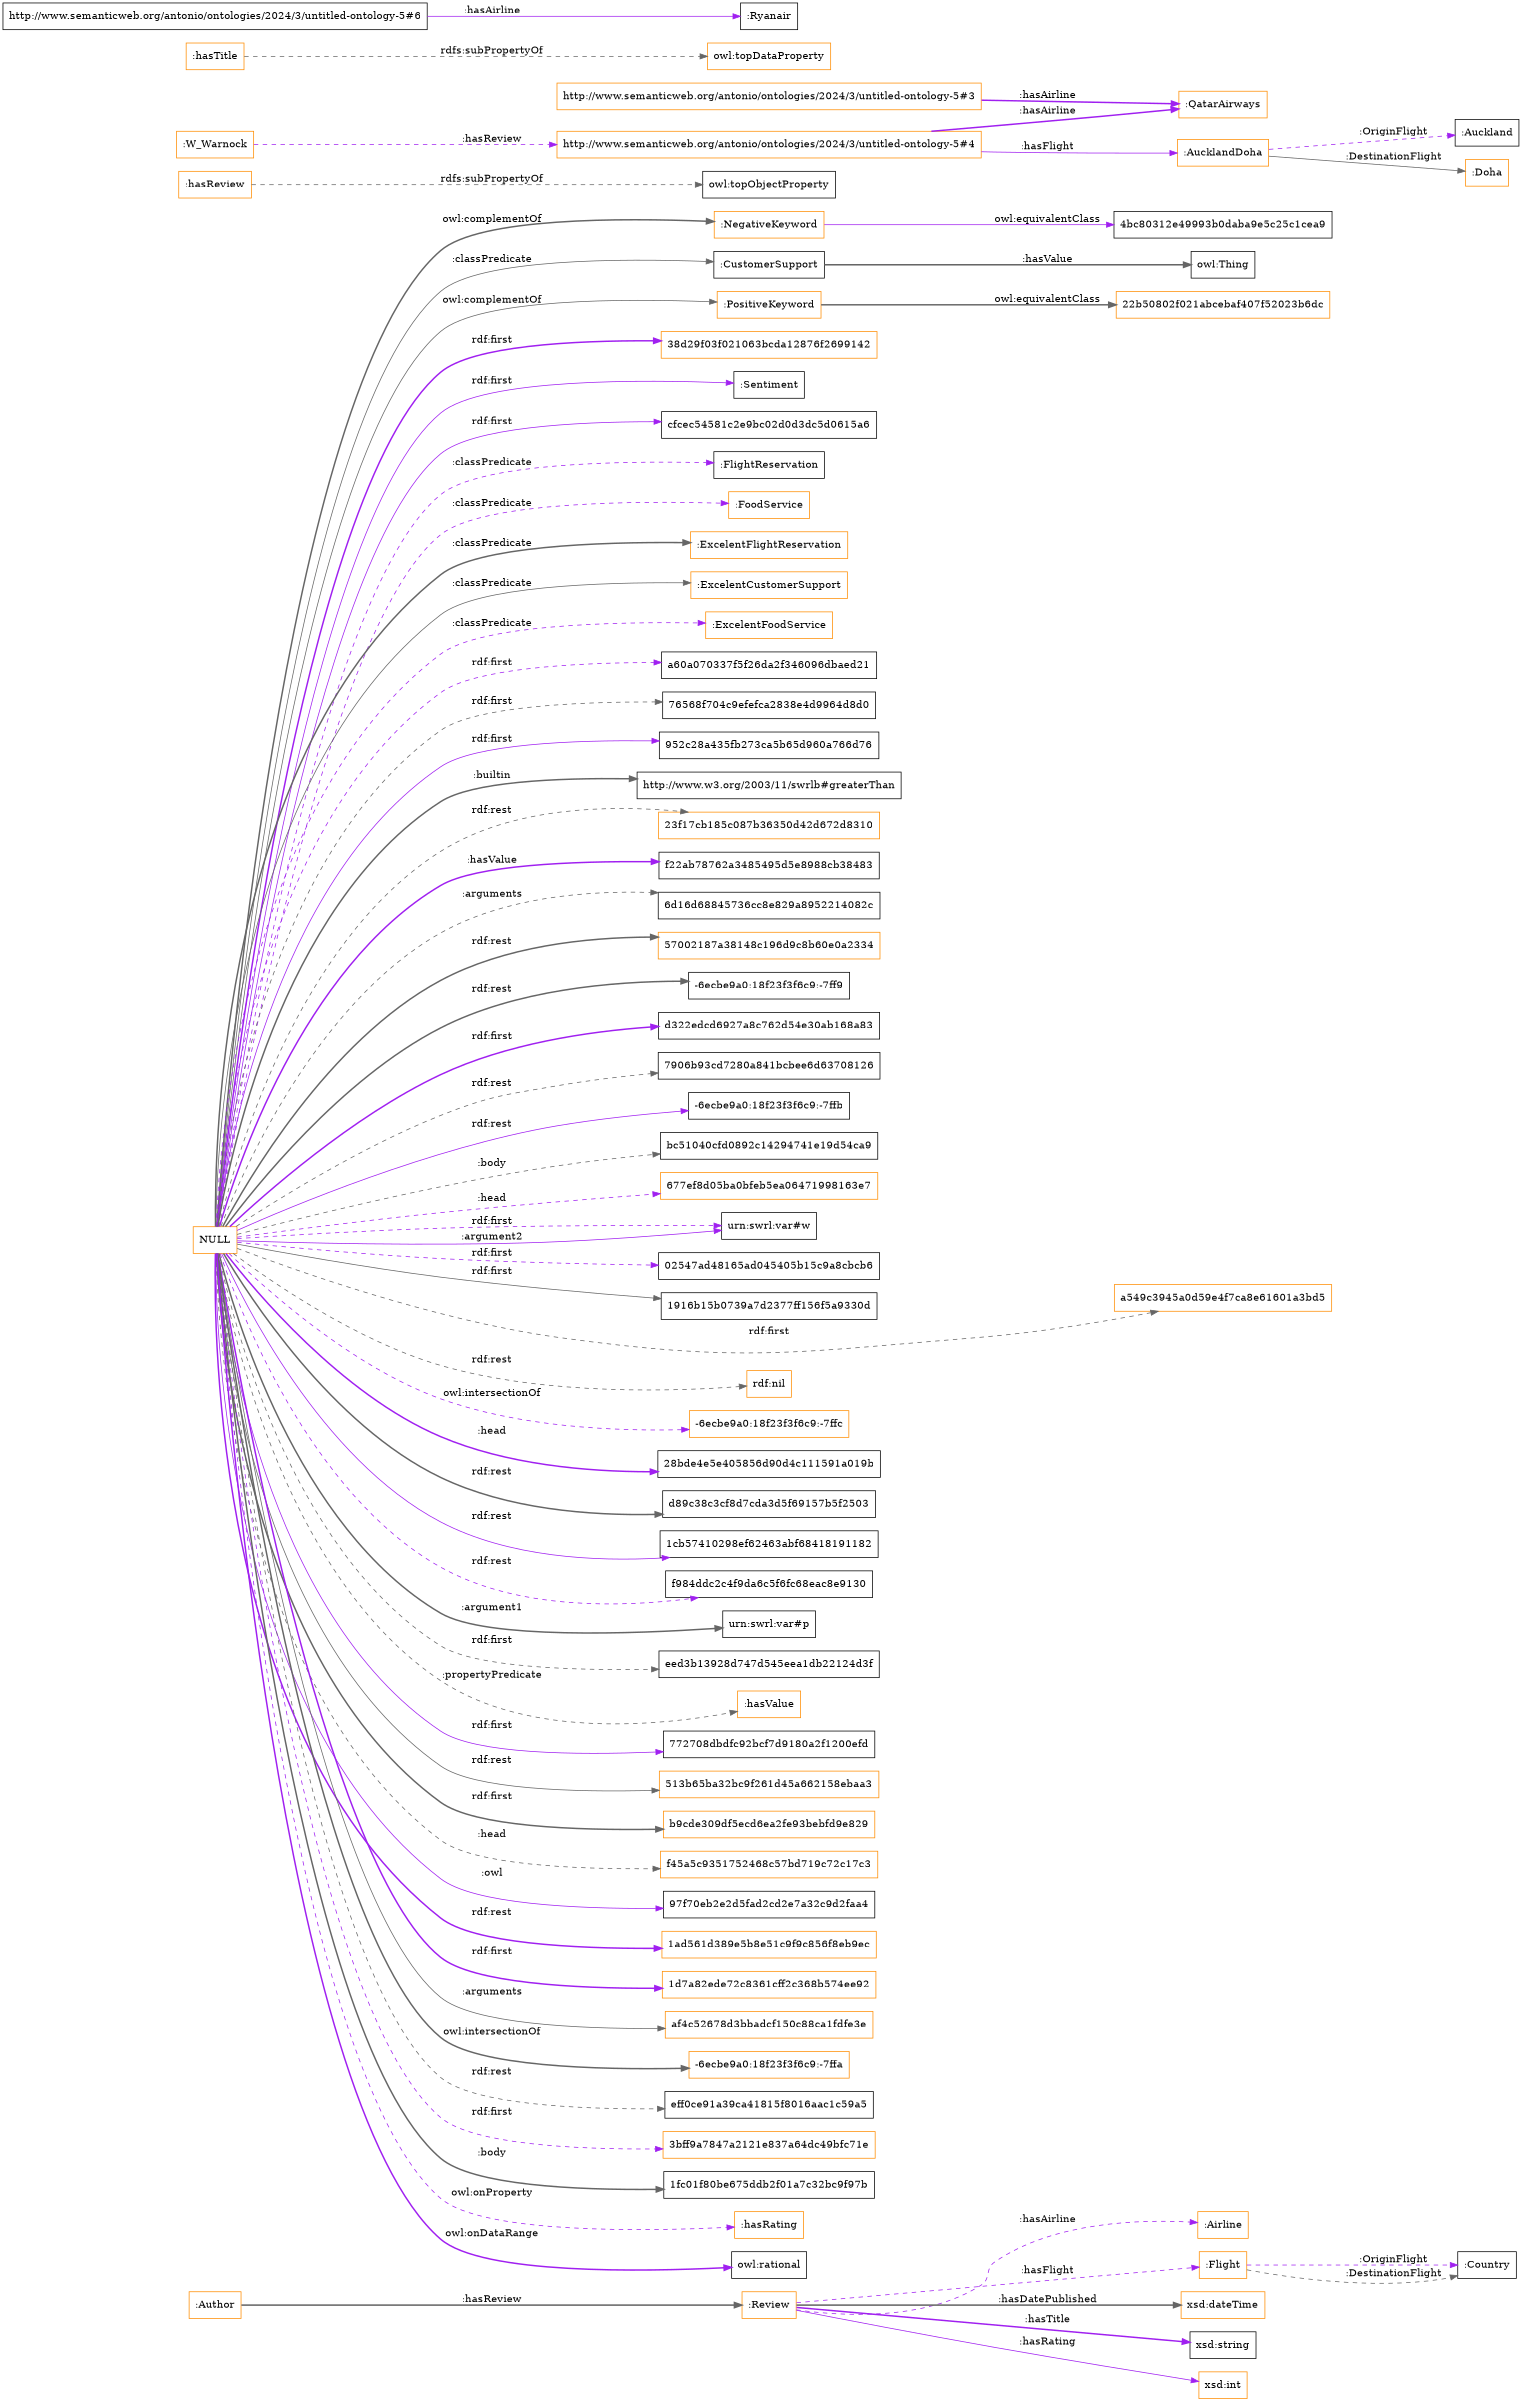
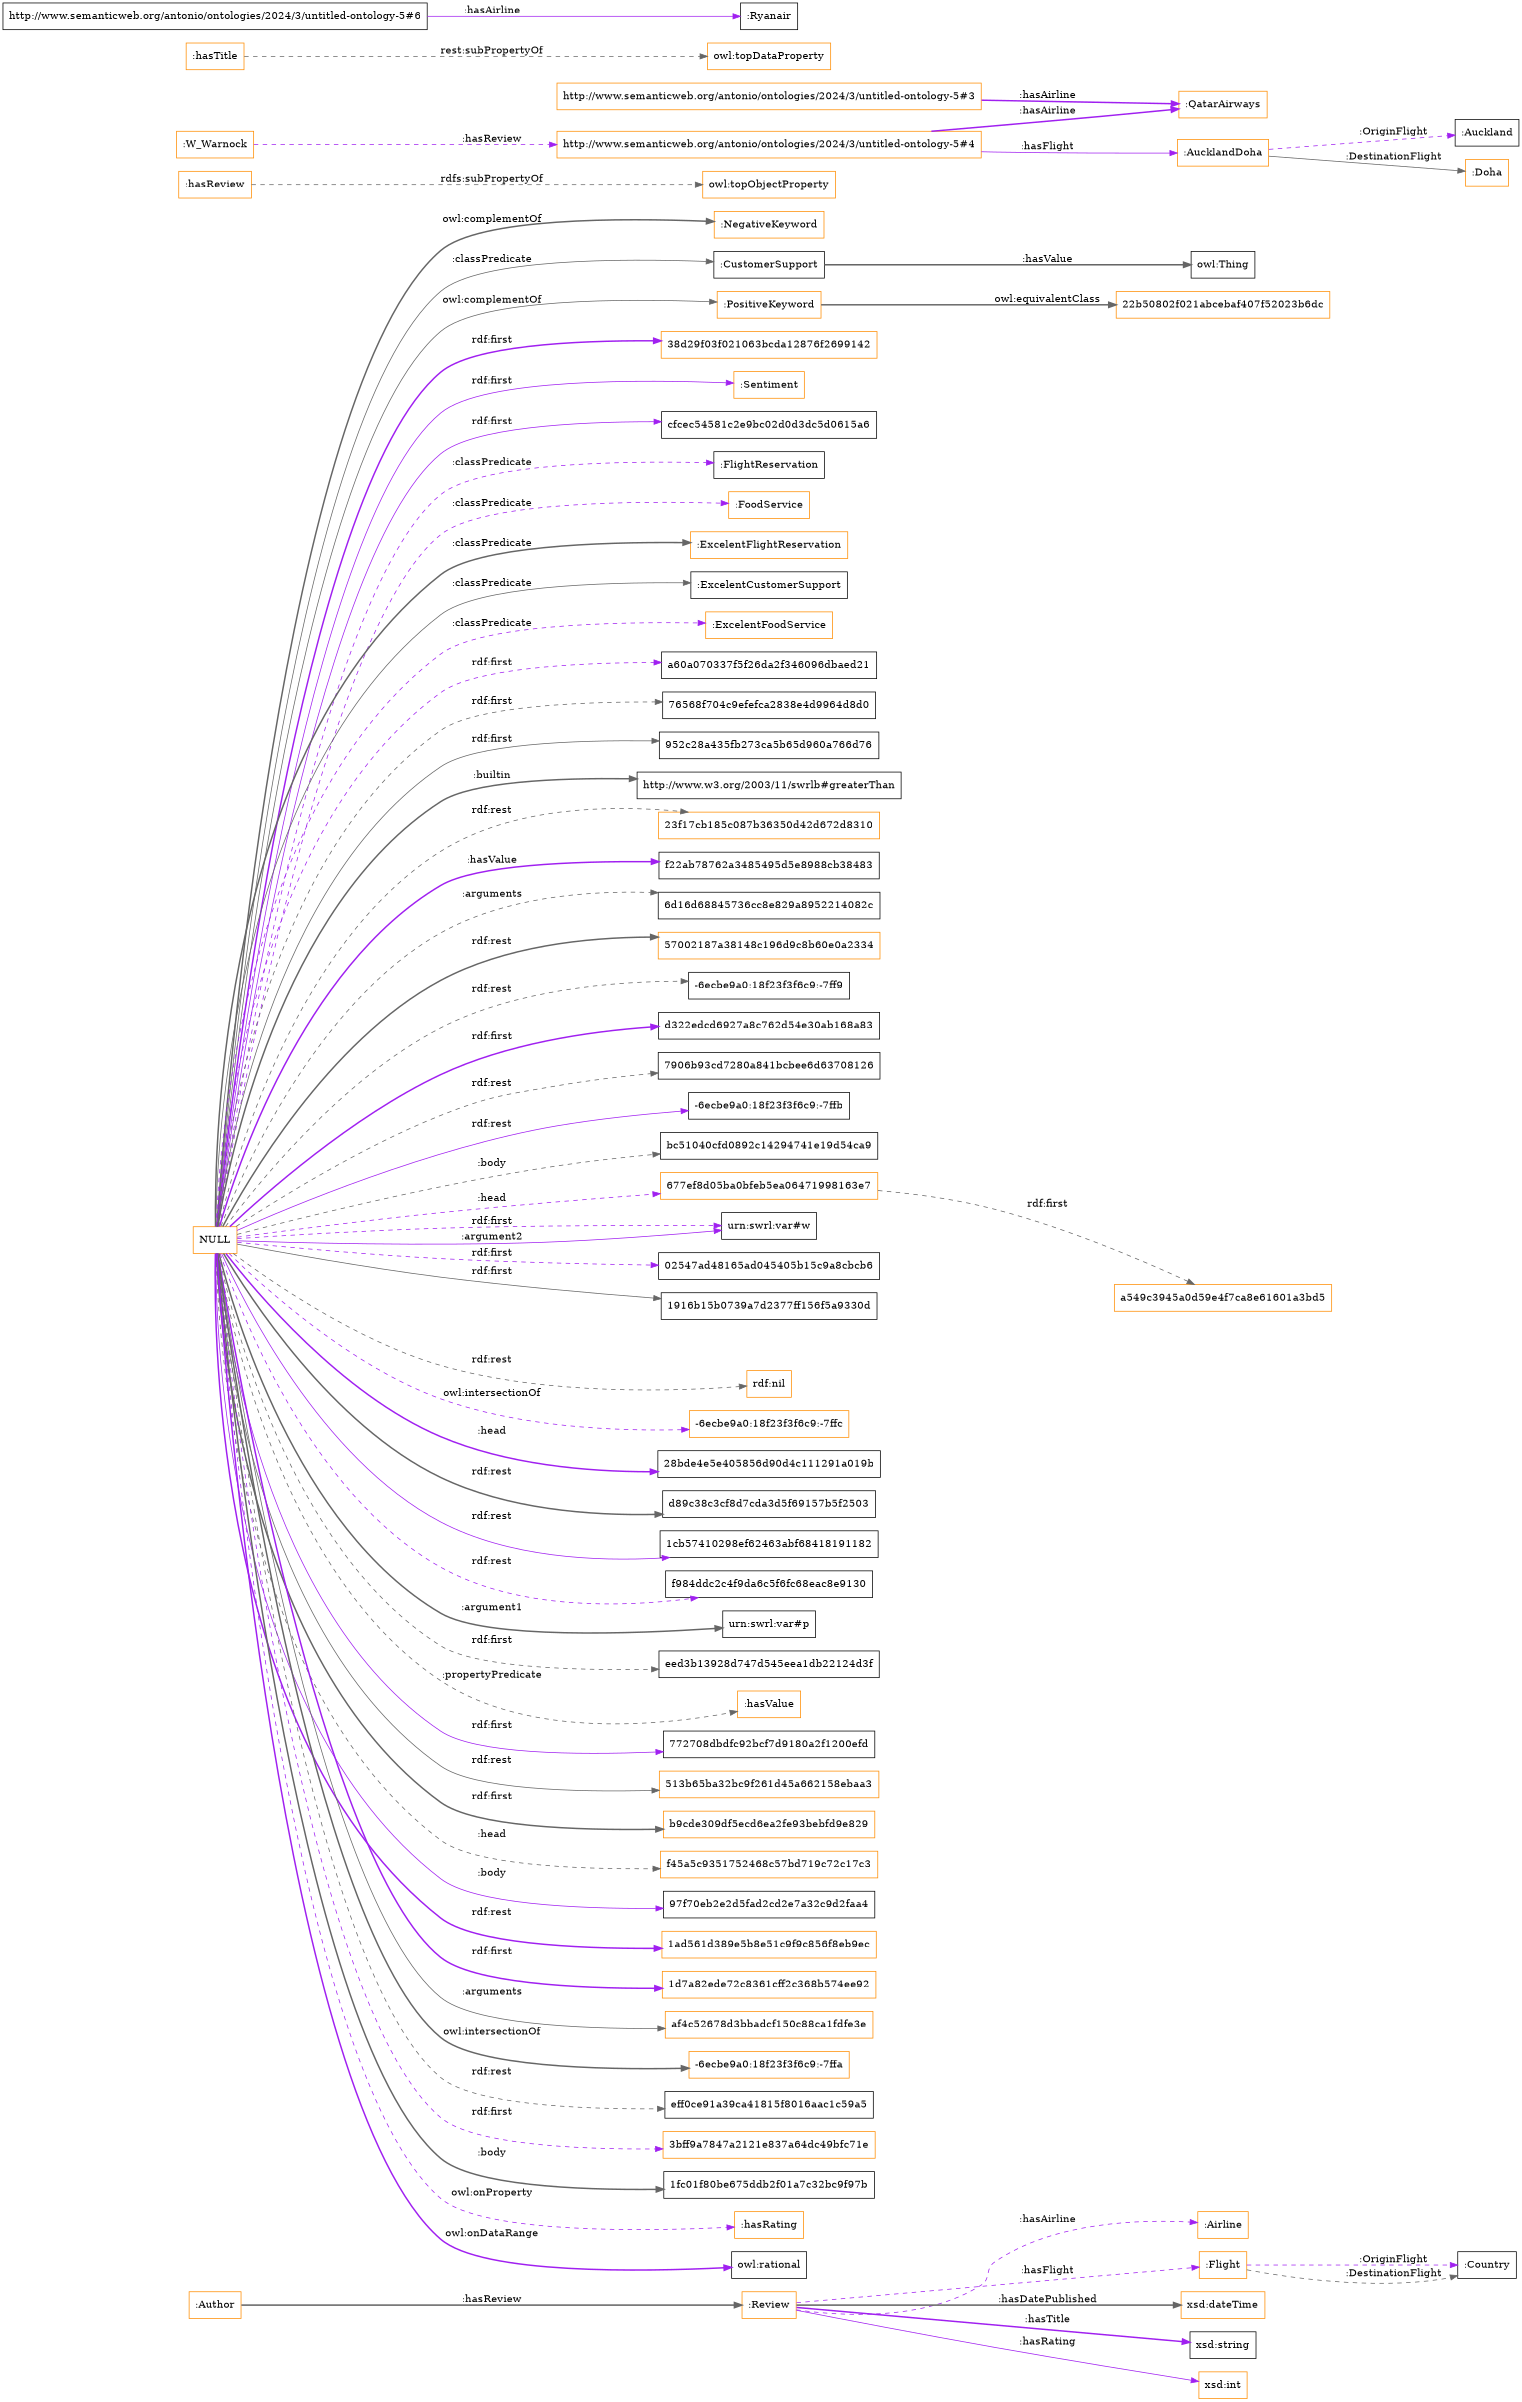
(492, 51) -> (492, 51)
(769, 185) -> (769, 185)
(1223, 225) -> none
(769, 385) -> (769, 385)
(769, 585) -> (769, 585)
(335, 879) -> (335, 879)
(420, 1040) -> (420, 1040)
(688, 1351) -> (1037, 1222)
(769, 1464) -> (769, 1464)
(492, 1873) -> (492, 1873)
